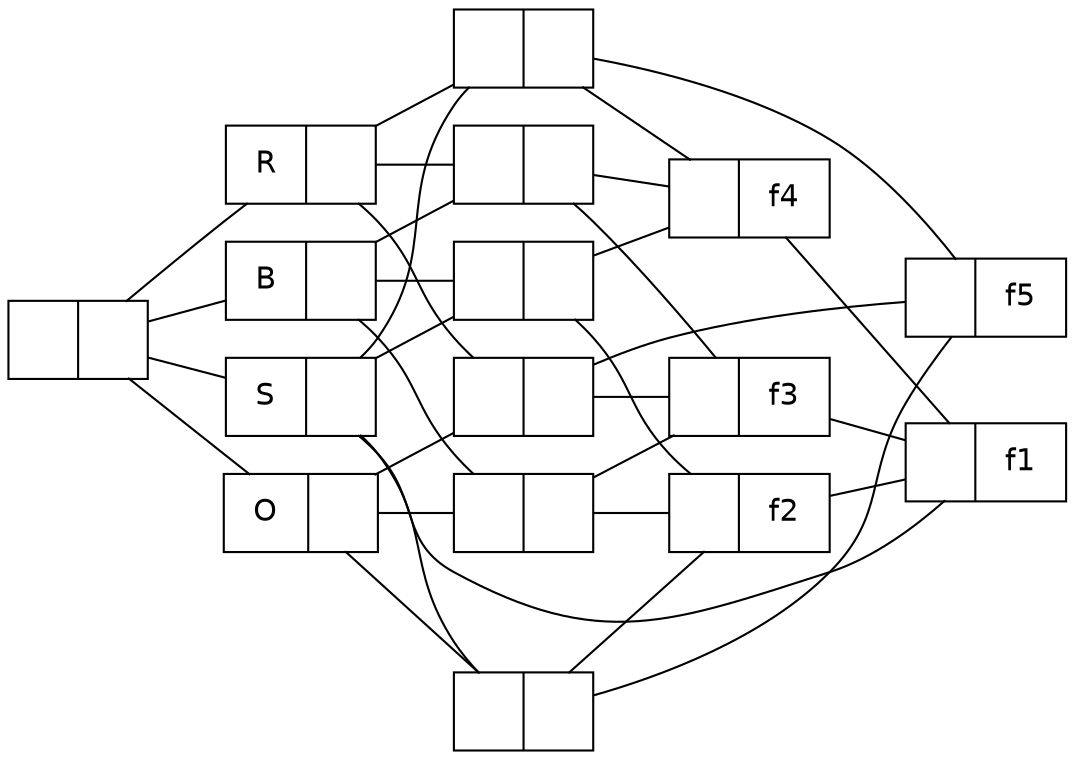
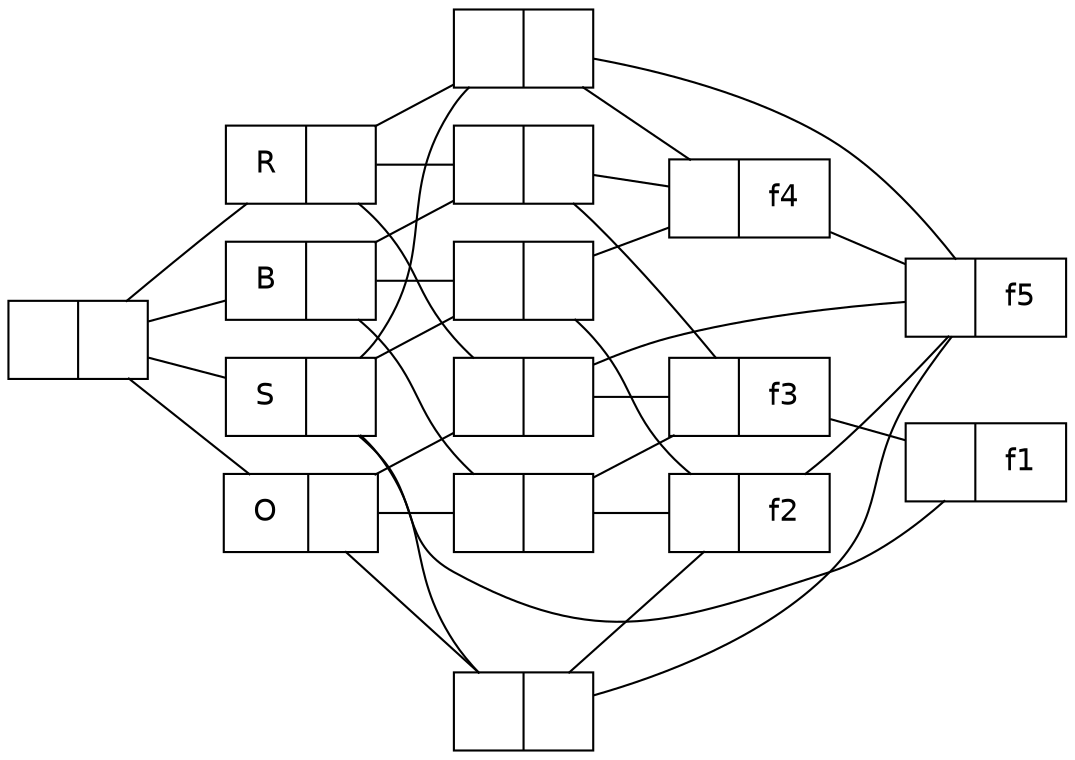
(868, 330) -> (868, 248)
(860, 489) -> (879, 408)
